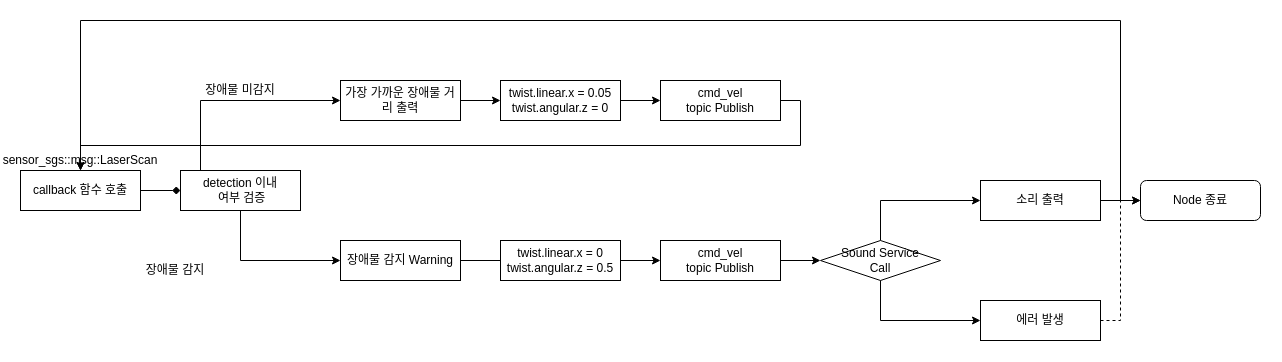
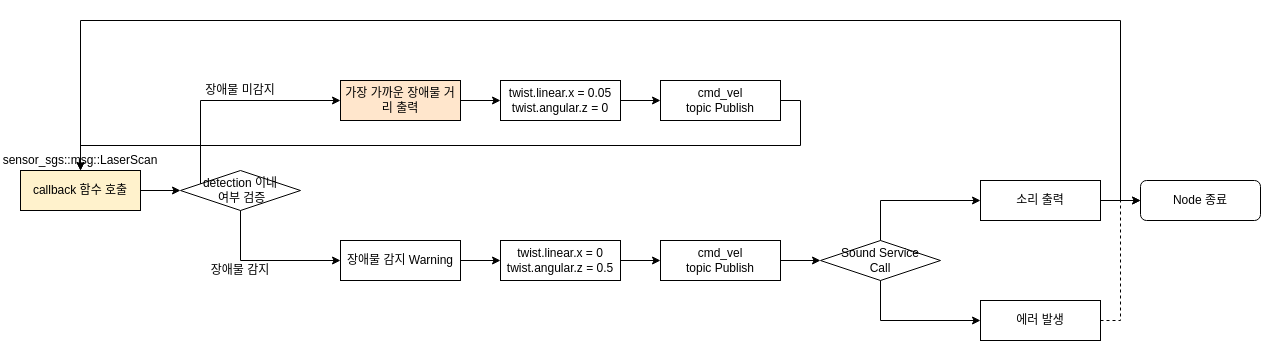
(401, 101) -> (401, 101)
(81, 191) -> (81, 191)
(172, 191) -> (172, 191)
(241, 191) -> (241, 191)
(495, 261) -> (492, 261)
(176, 271) -> (241, 271)
